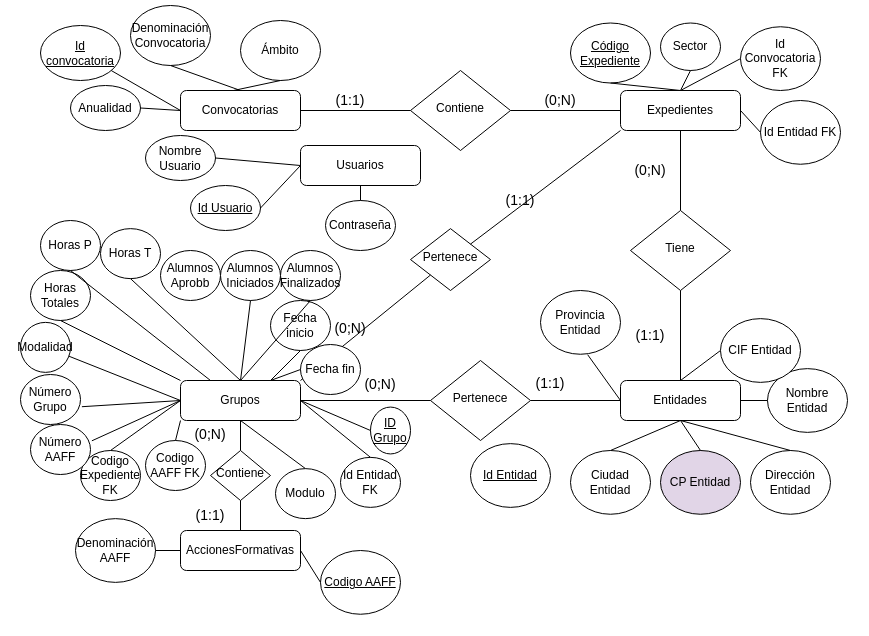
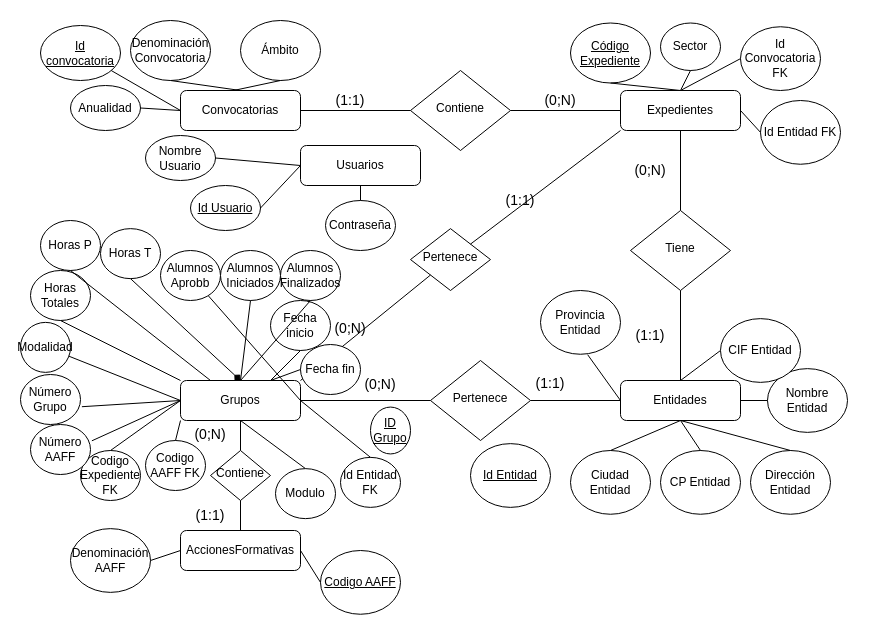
(171, 36) -> (171, 51)
(237, 377) -> (234, 375)
(338, 417) -> (254, 348)
(701, 482) -> (701, 482)
(116, 551) -> (111, 561)
